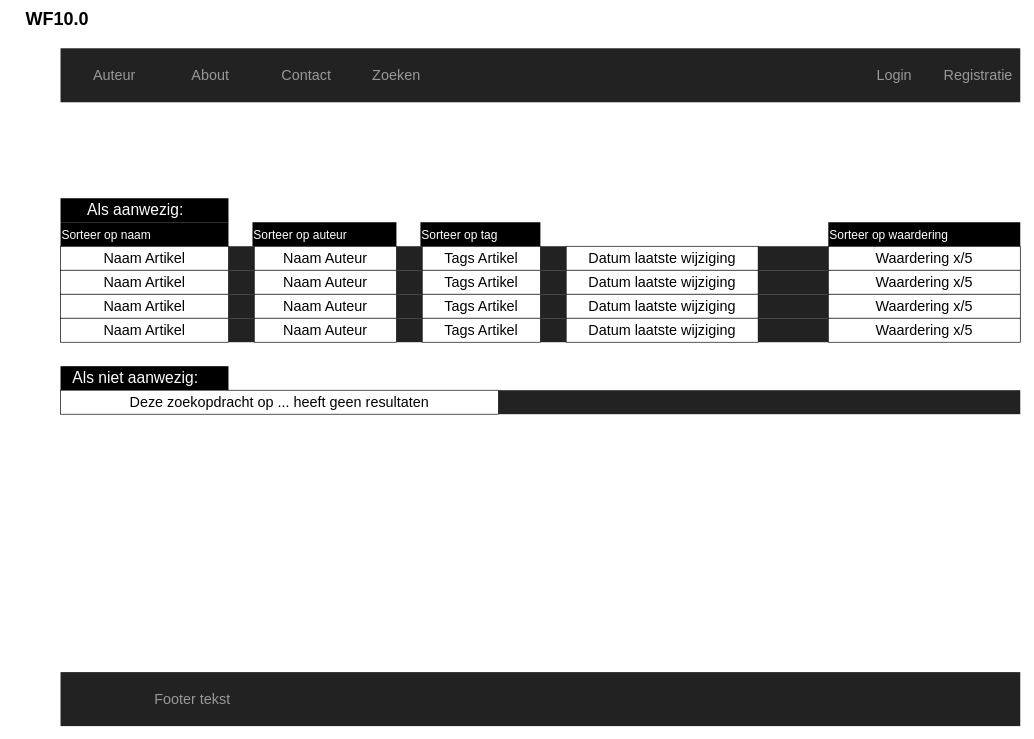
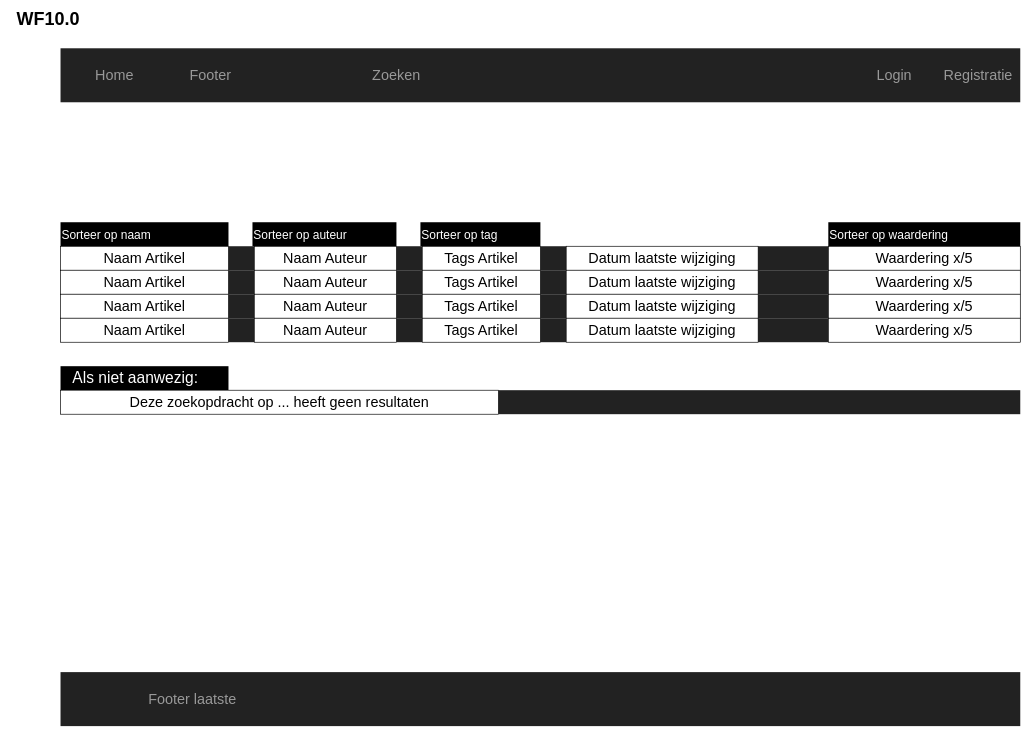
(81, 18) -> (72, 18)
(114, 75) -> (114, 75)
(210, 75) -> (210, 75)
(306, 75) -> none
(144, 210) -> none
(192, 699) -> (192, 699)
